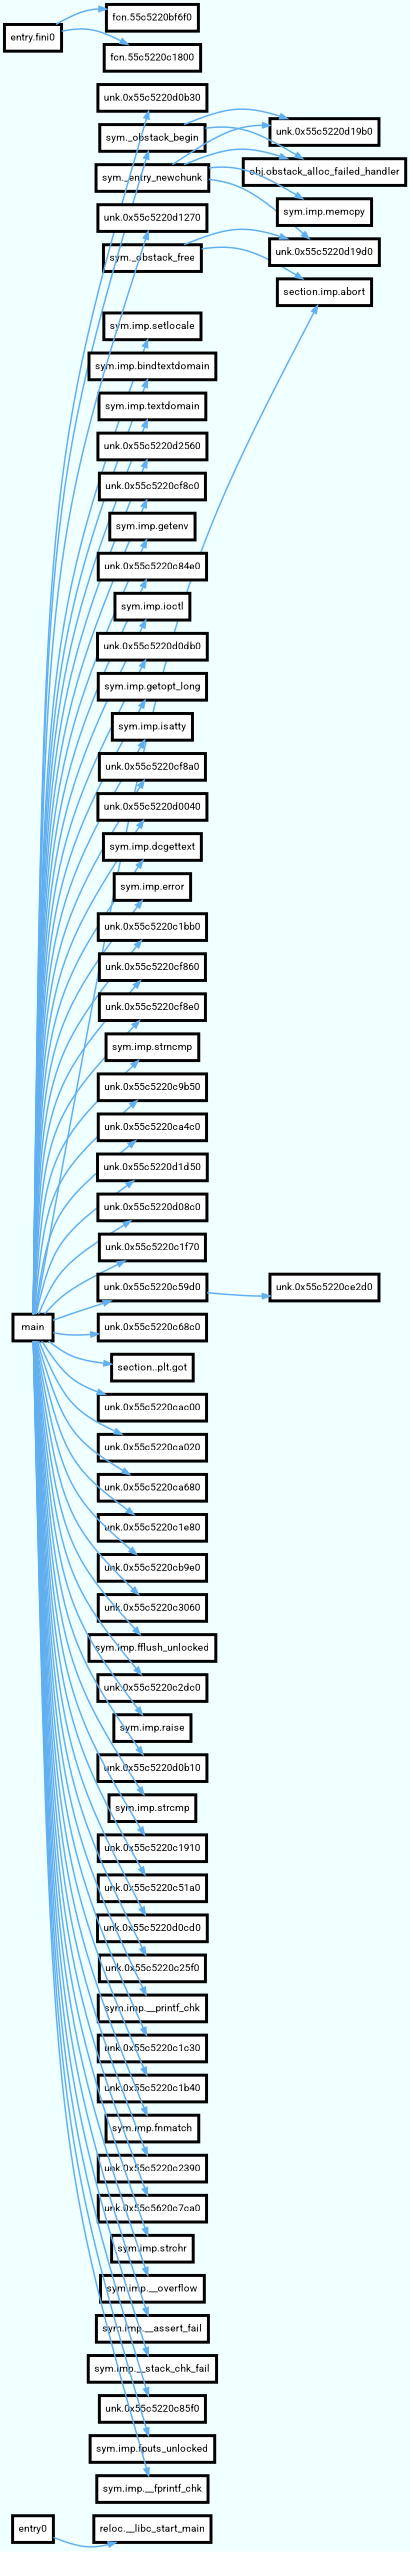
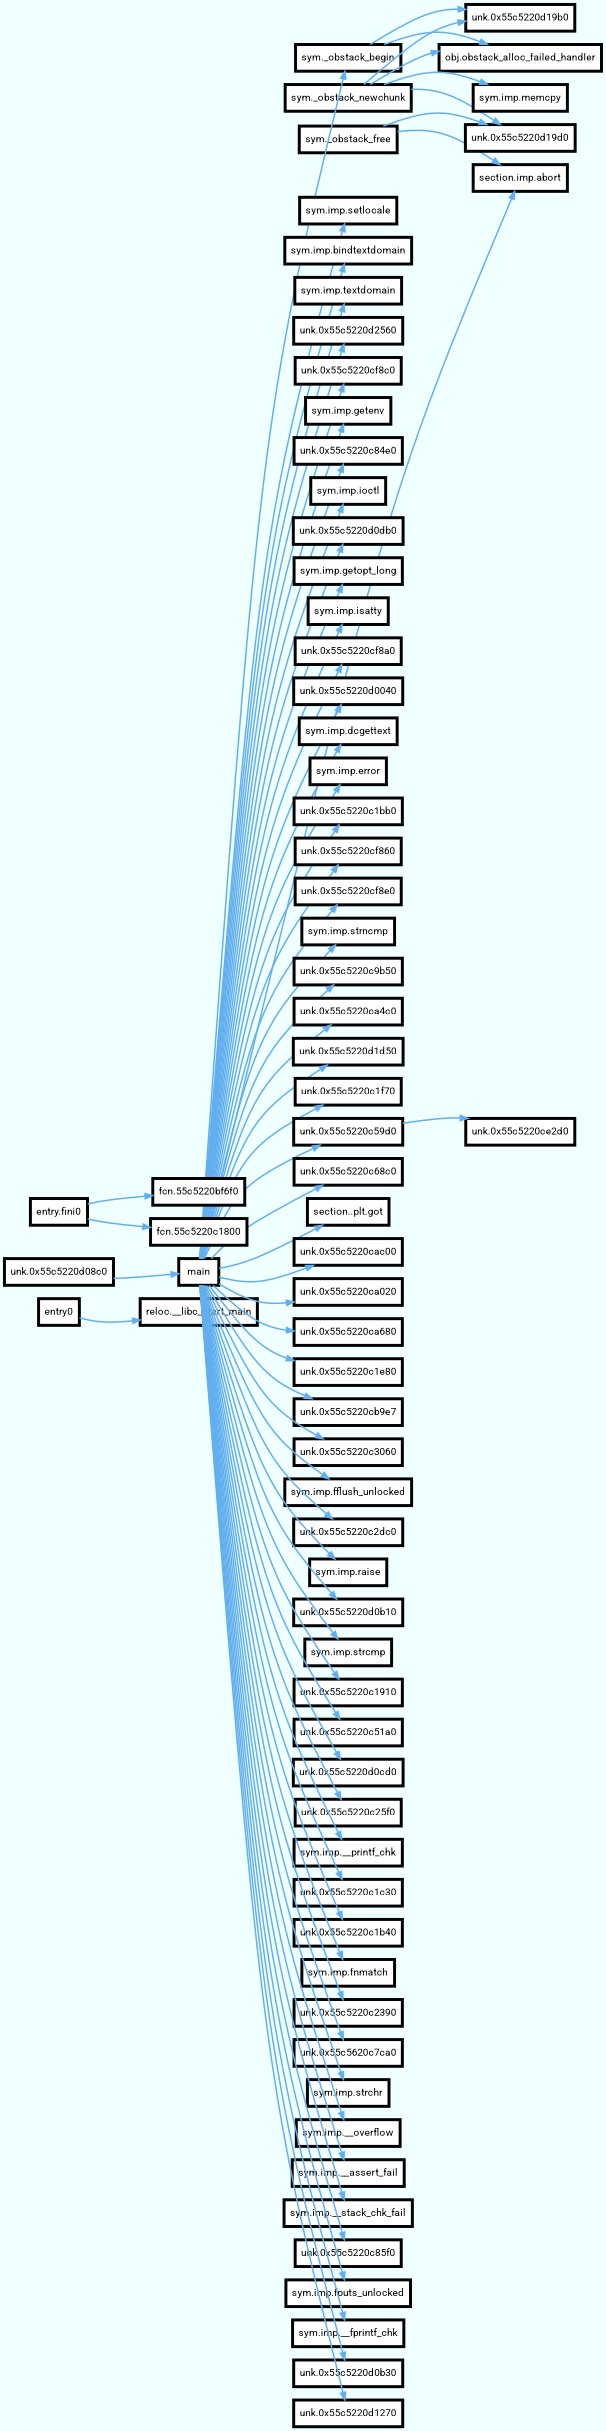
(152, 178) -> (348, 98)
(72, 1261) -> (142, 1277)
(152, 1568) -> (348, 1412)
